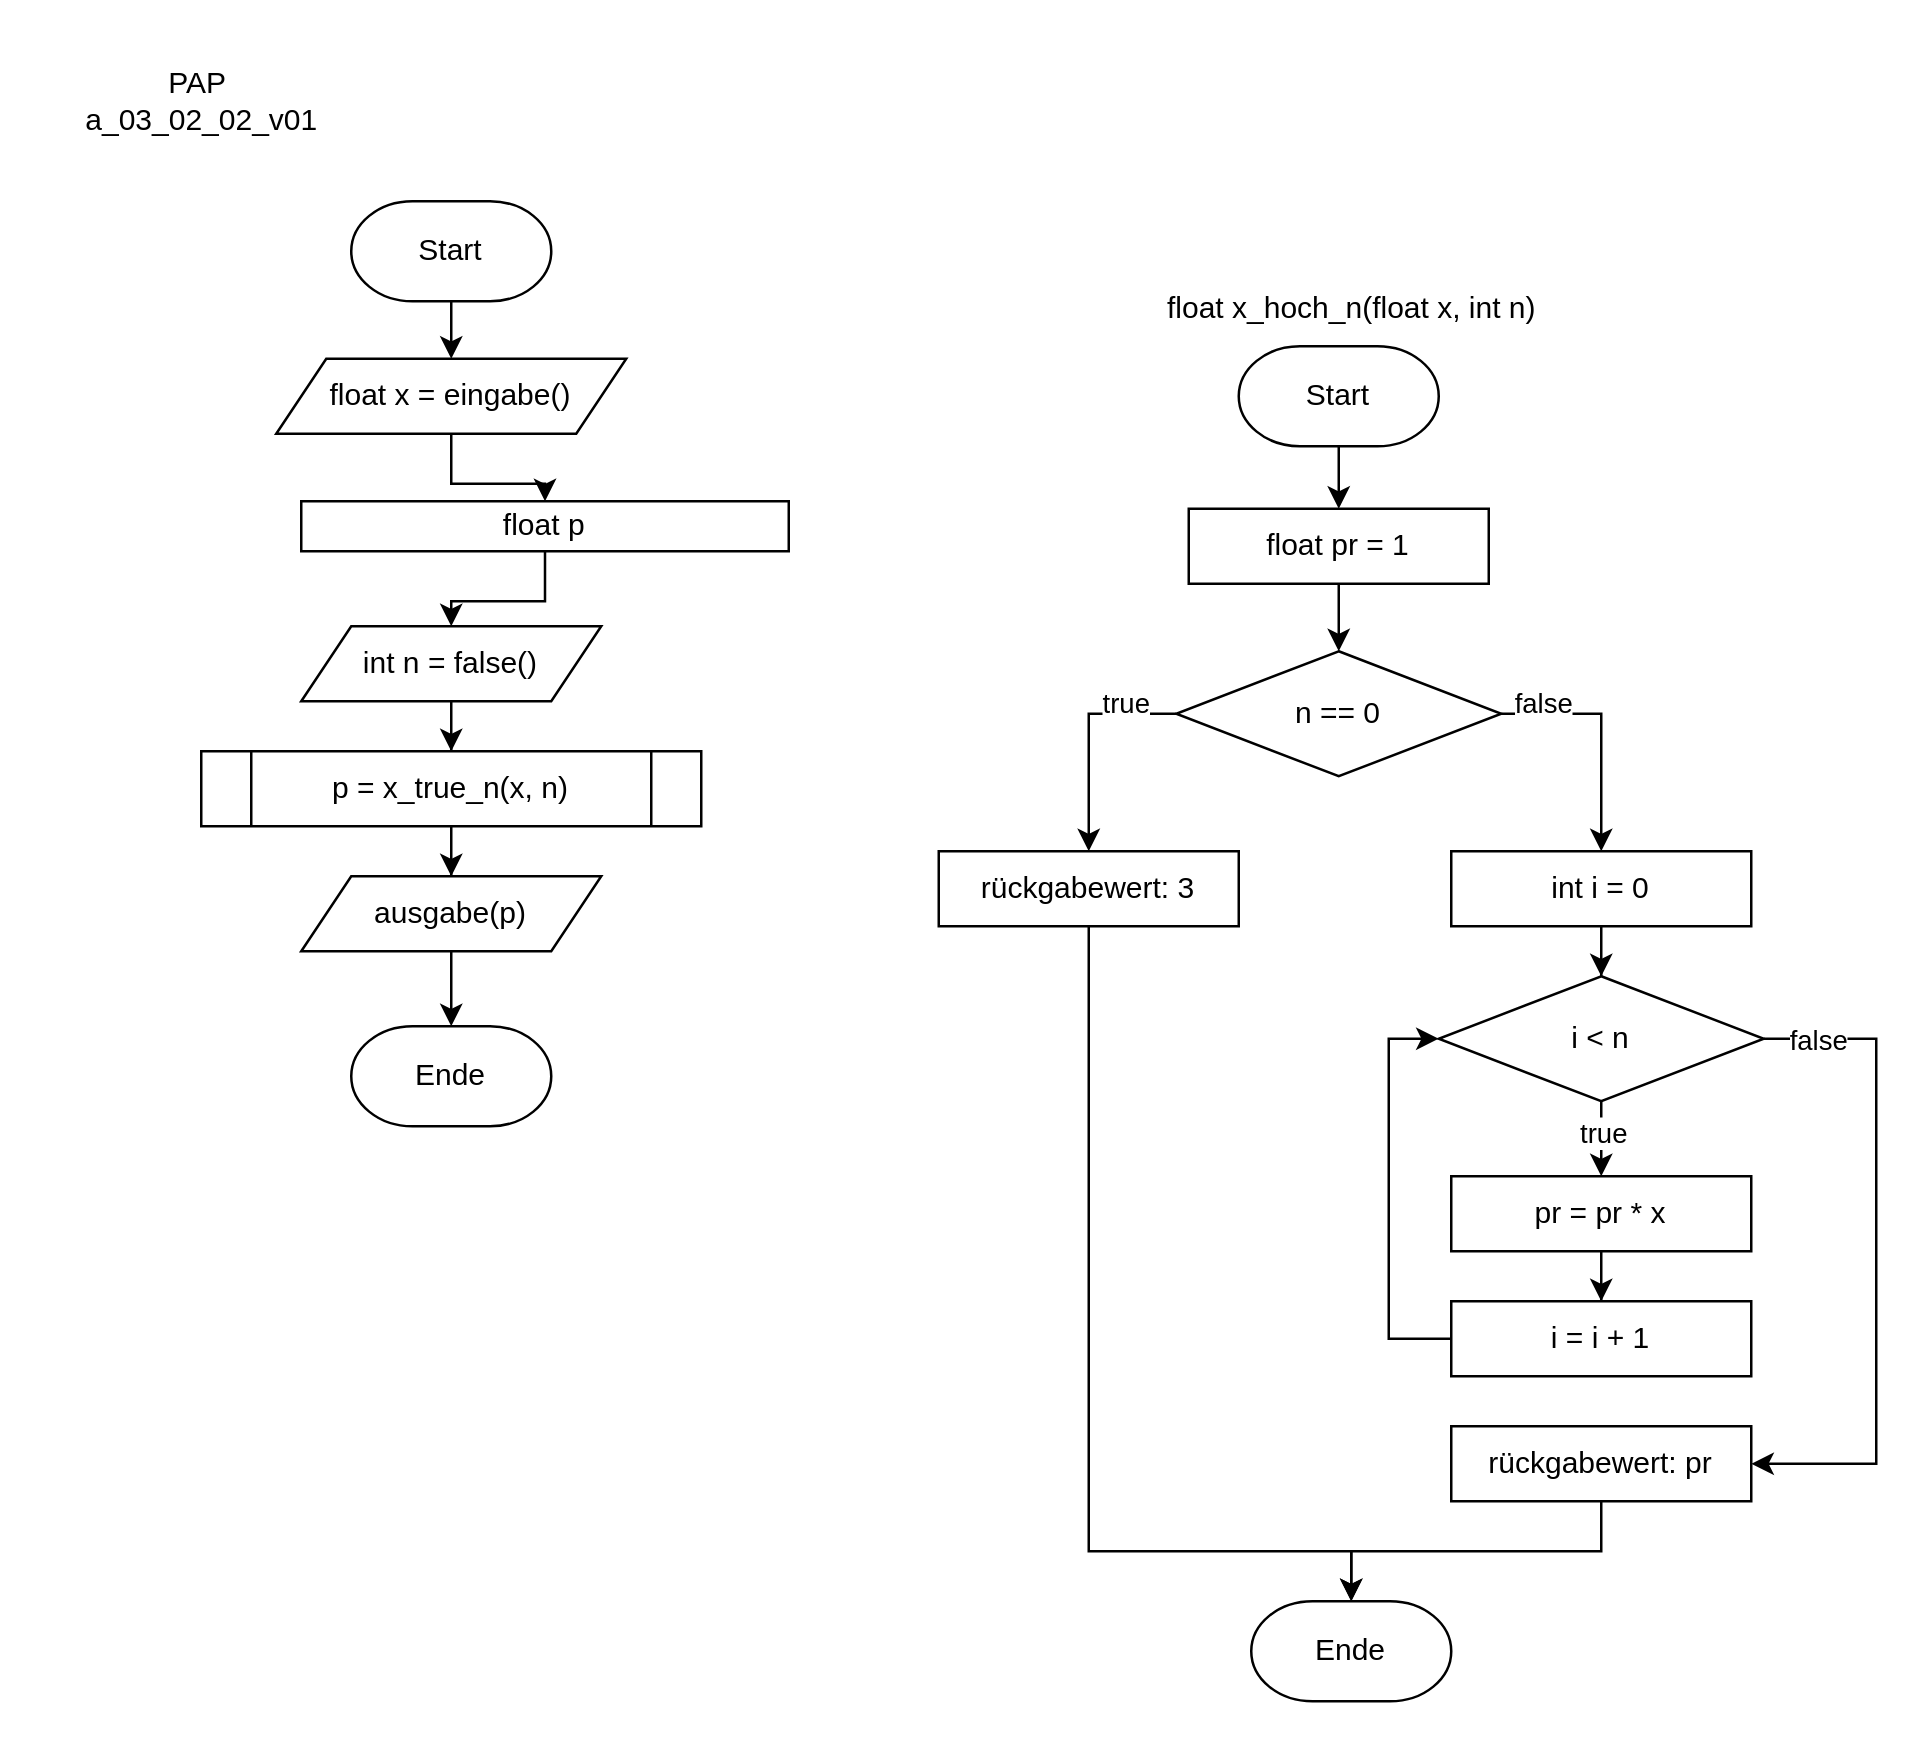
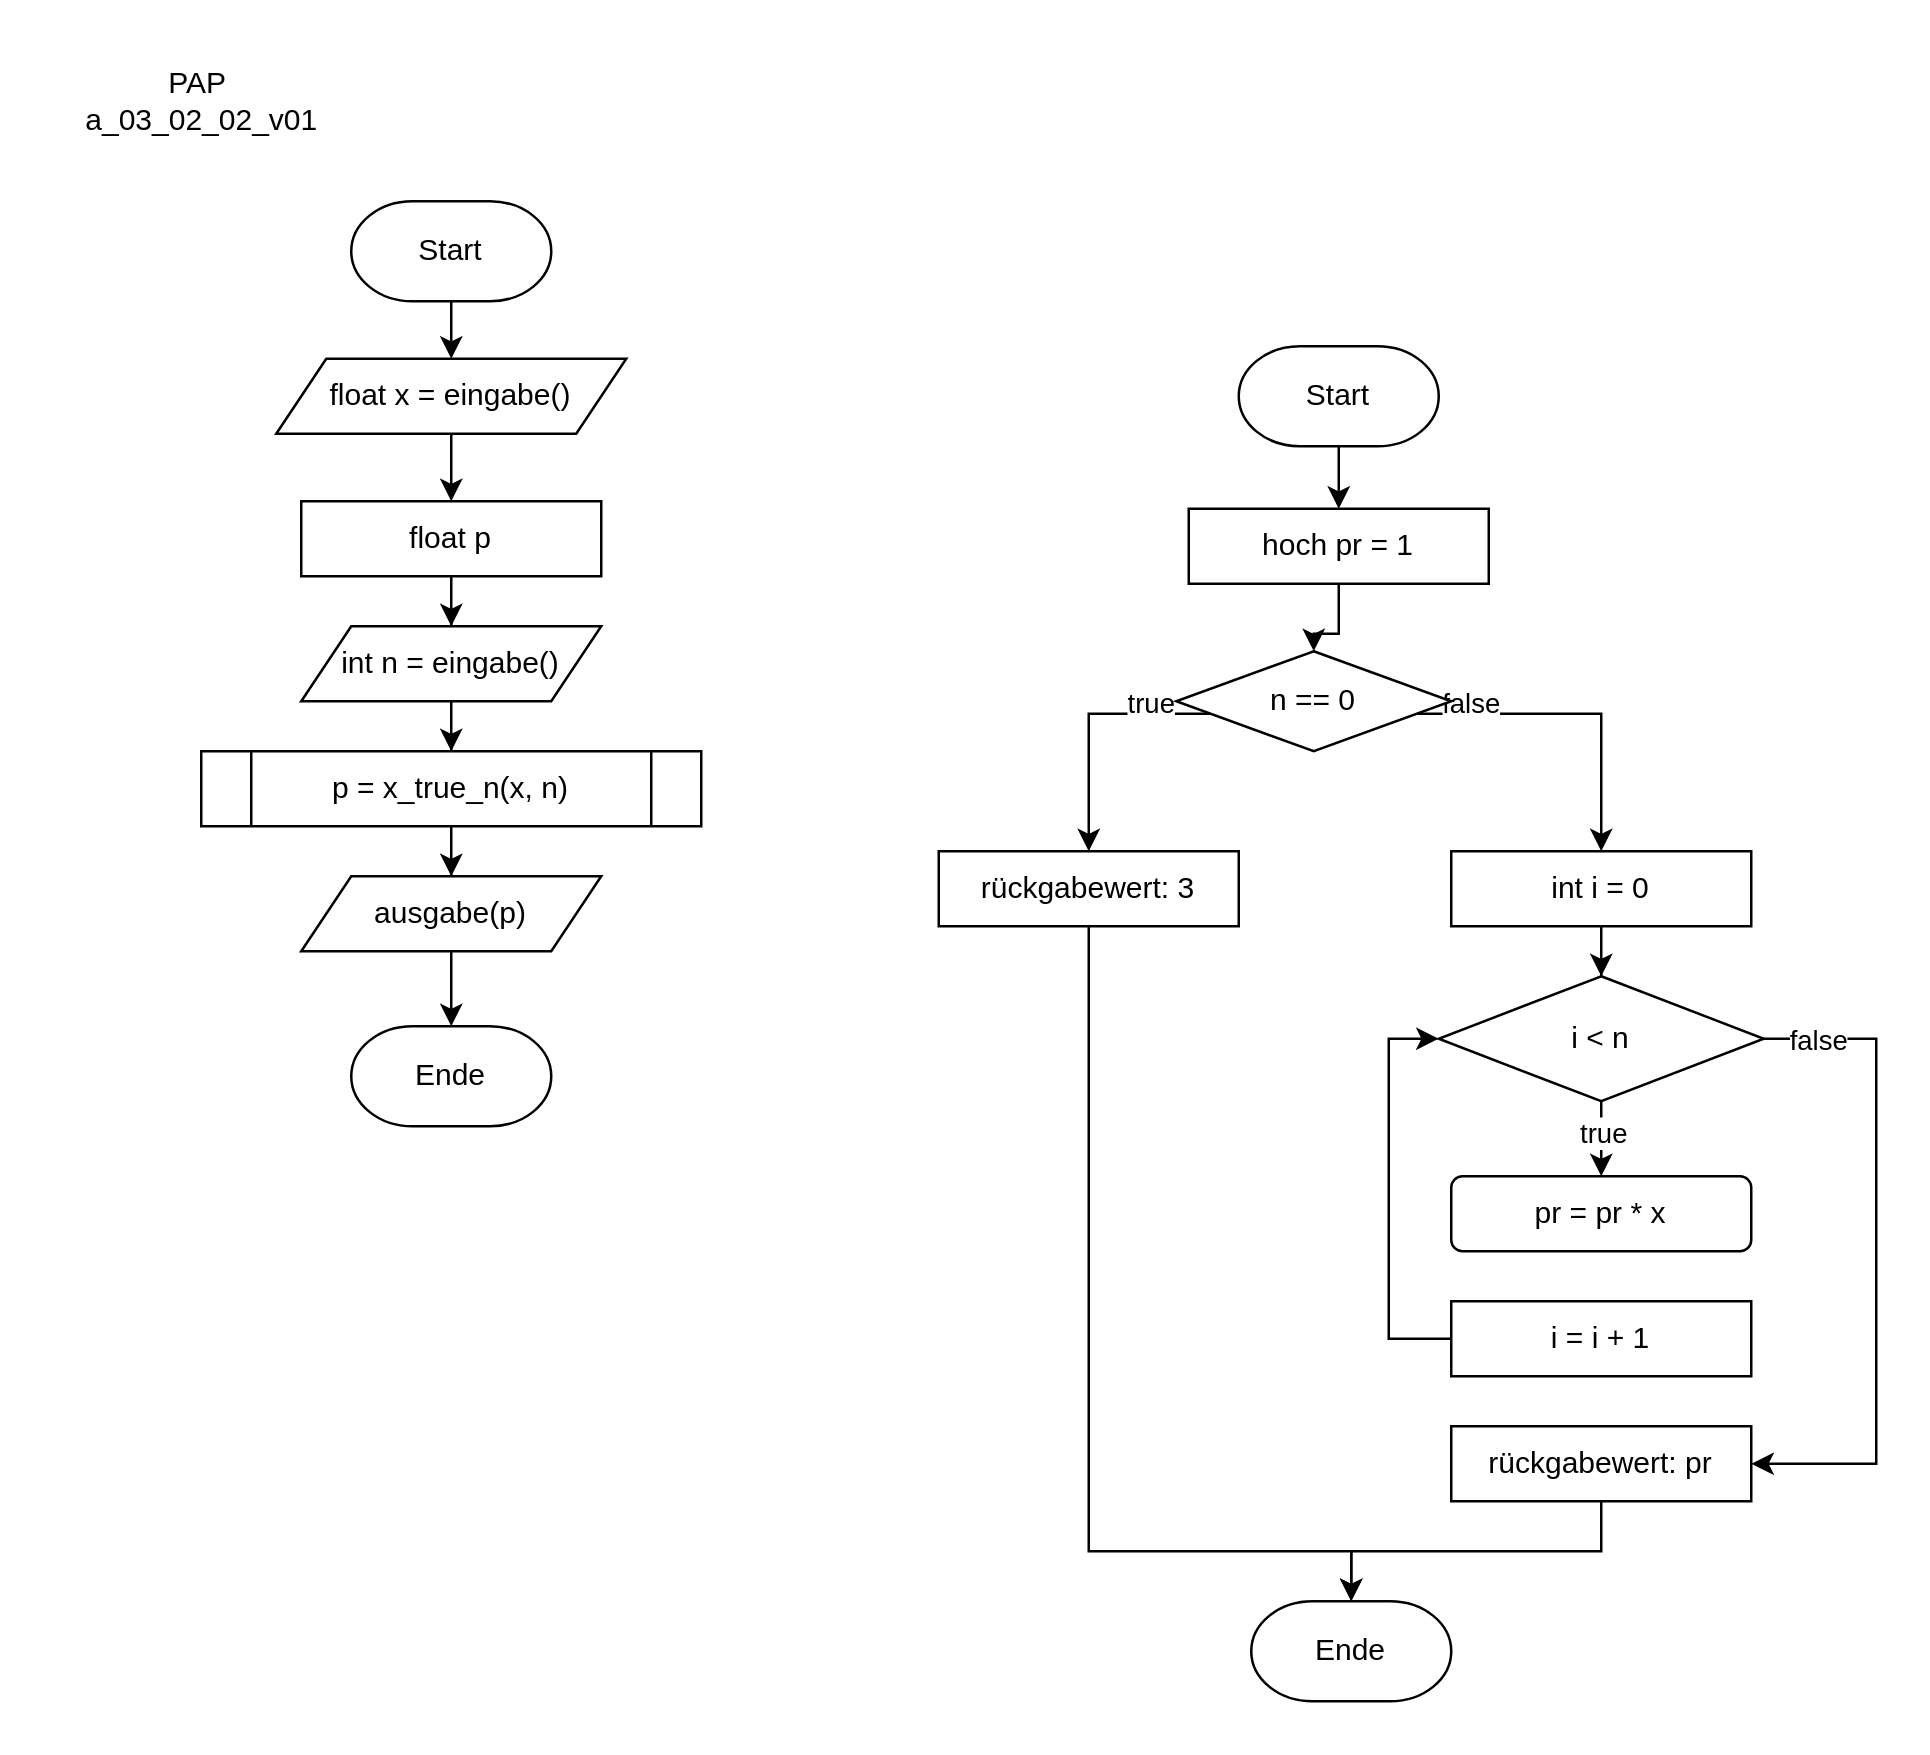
(1351, 309) -> none
(545, 526) -> (451, 539)
(1339, 546) -> (1339, 546)
(451, 664) -> (451, 664)
(1339, 714) -> (1314, 701)
(1601, 1214) -> (1601, 1214)
(1601, 1284) -> none
